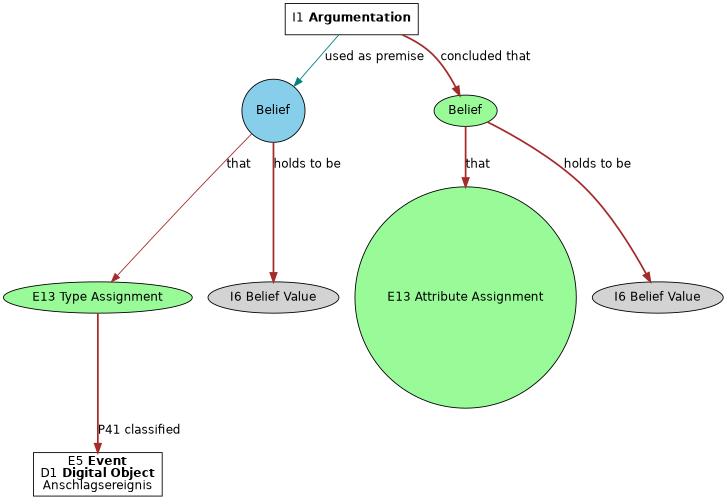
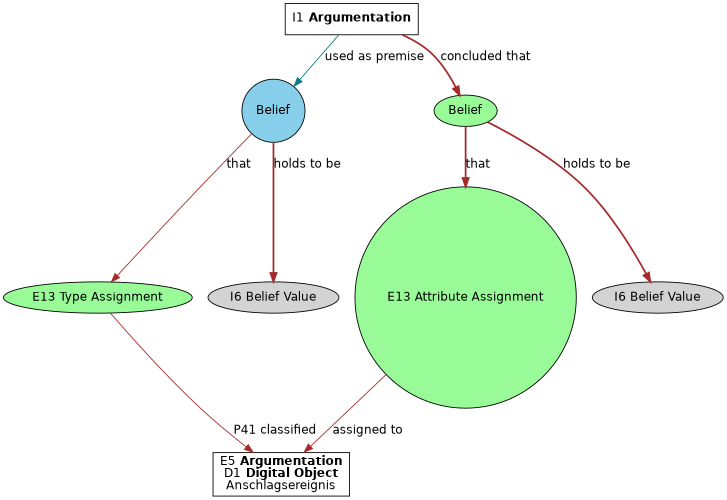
(98, 378) -> (175, 383)
none -> (348, 411)
(108, 461) -> (291, 461)
